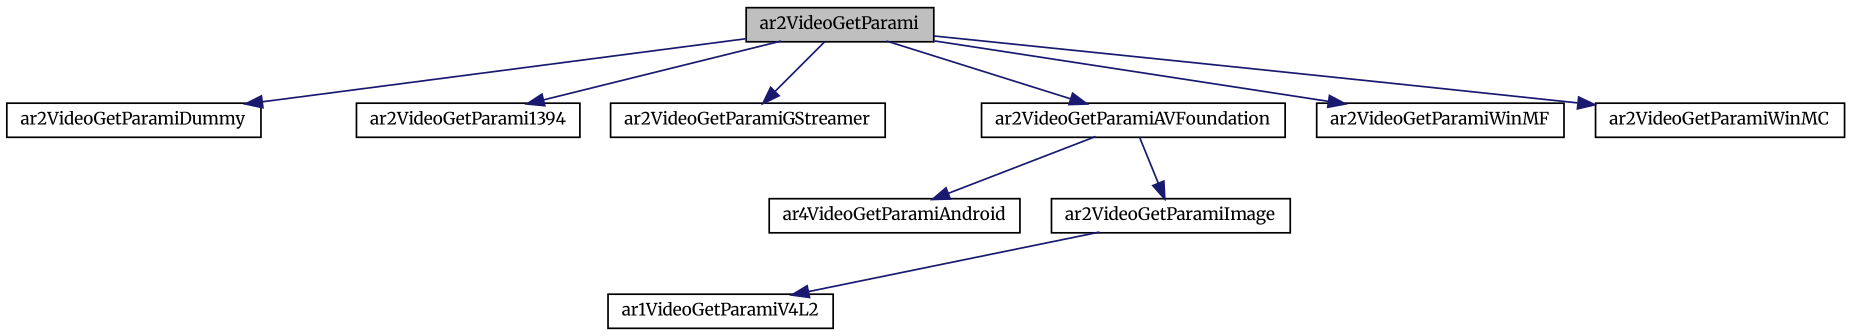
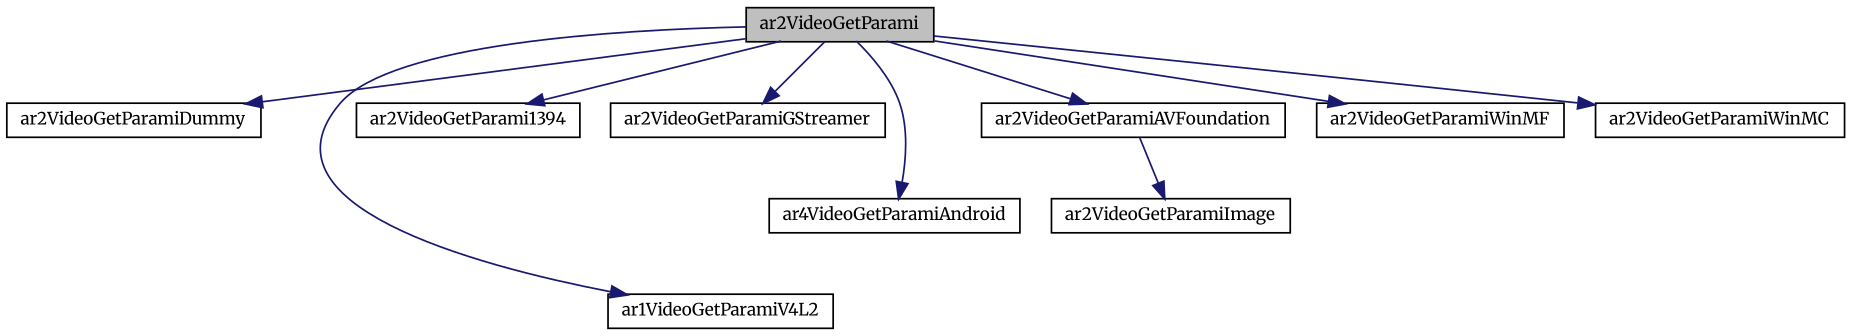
(1022, 165) -> (900, 105)
(954, 262) -> (338, 108)
